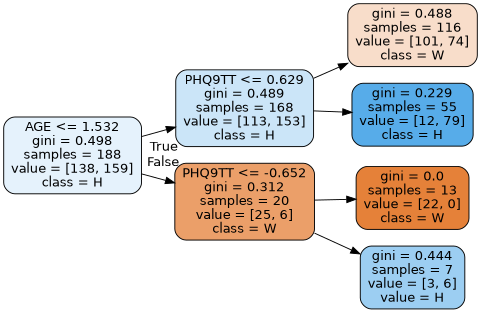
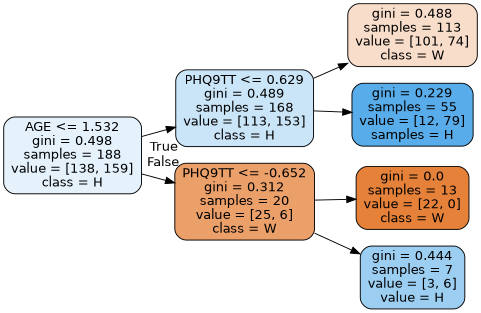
(413, 35) -> (413, 35)
(413, 115) -> (413, 115)
